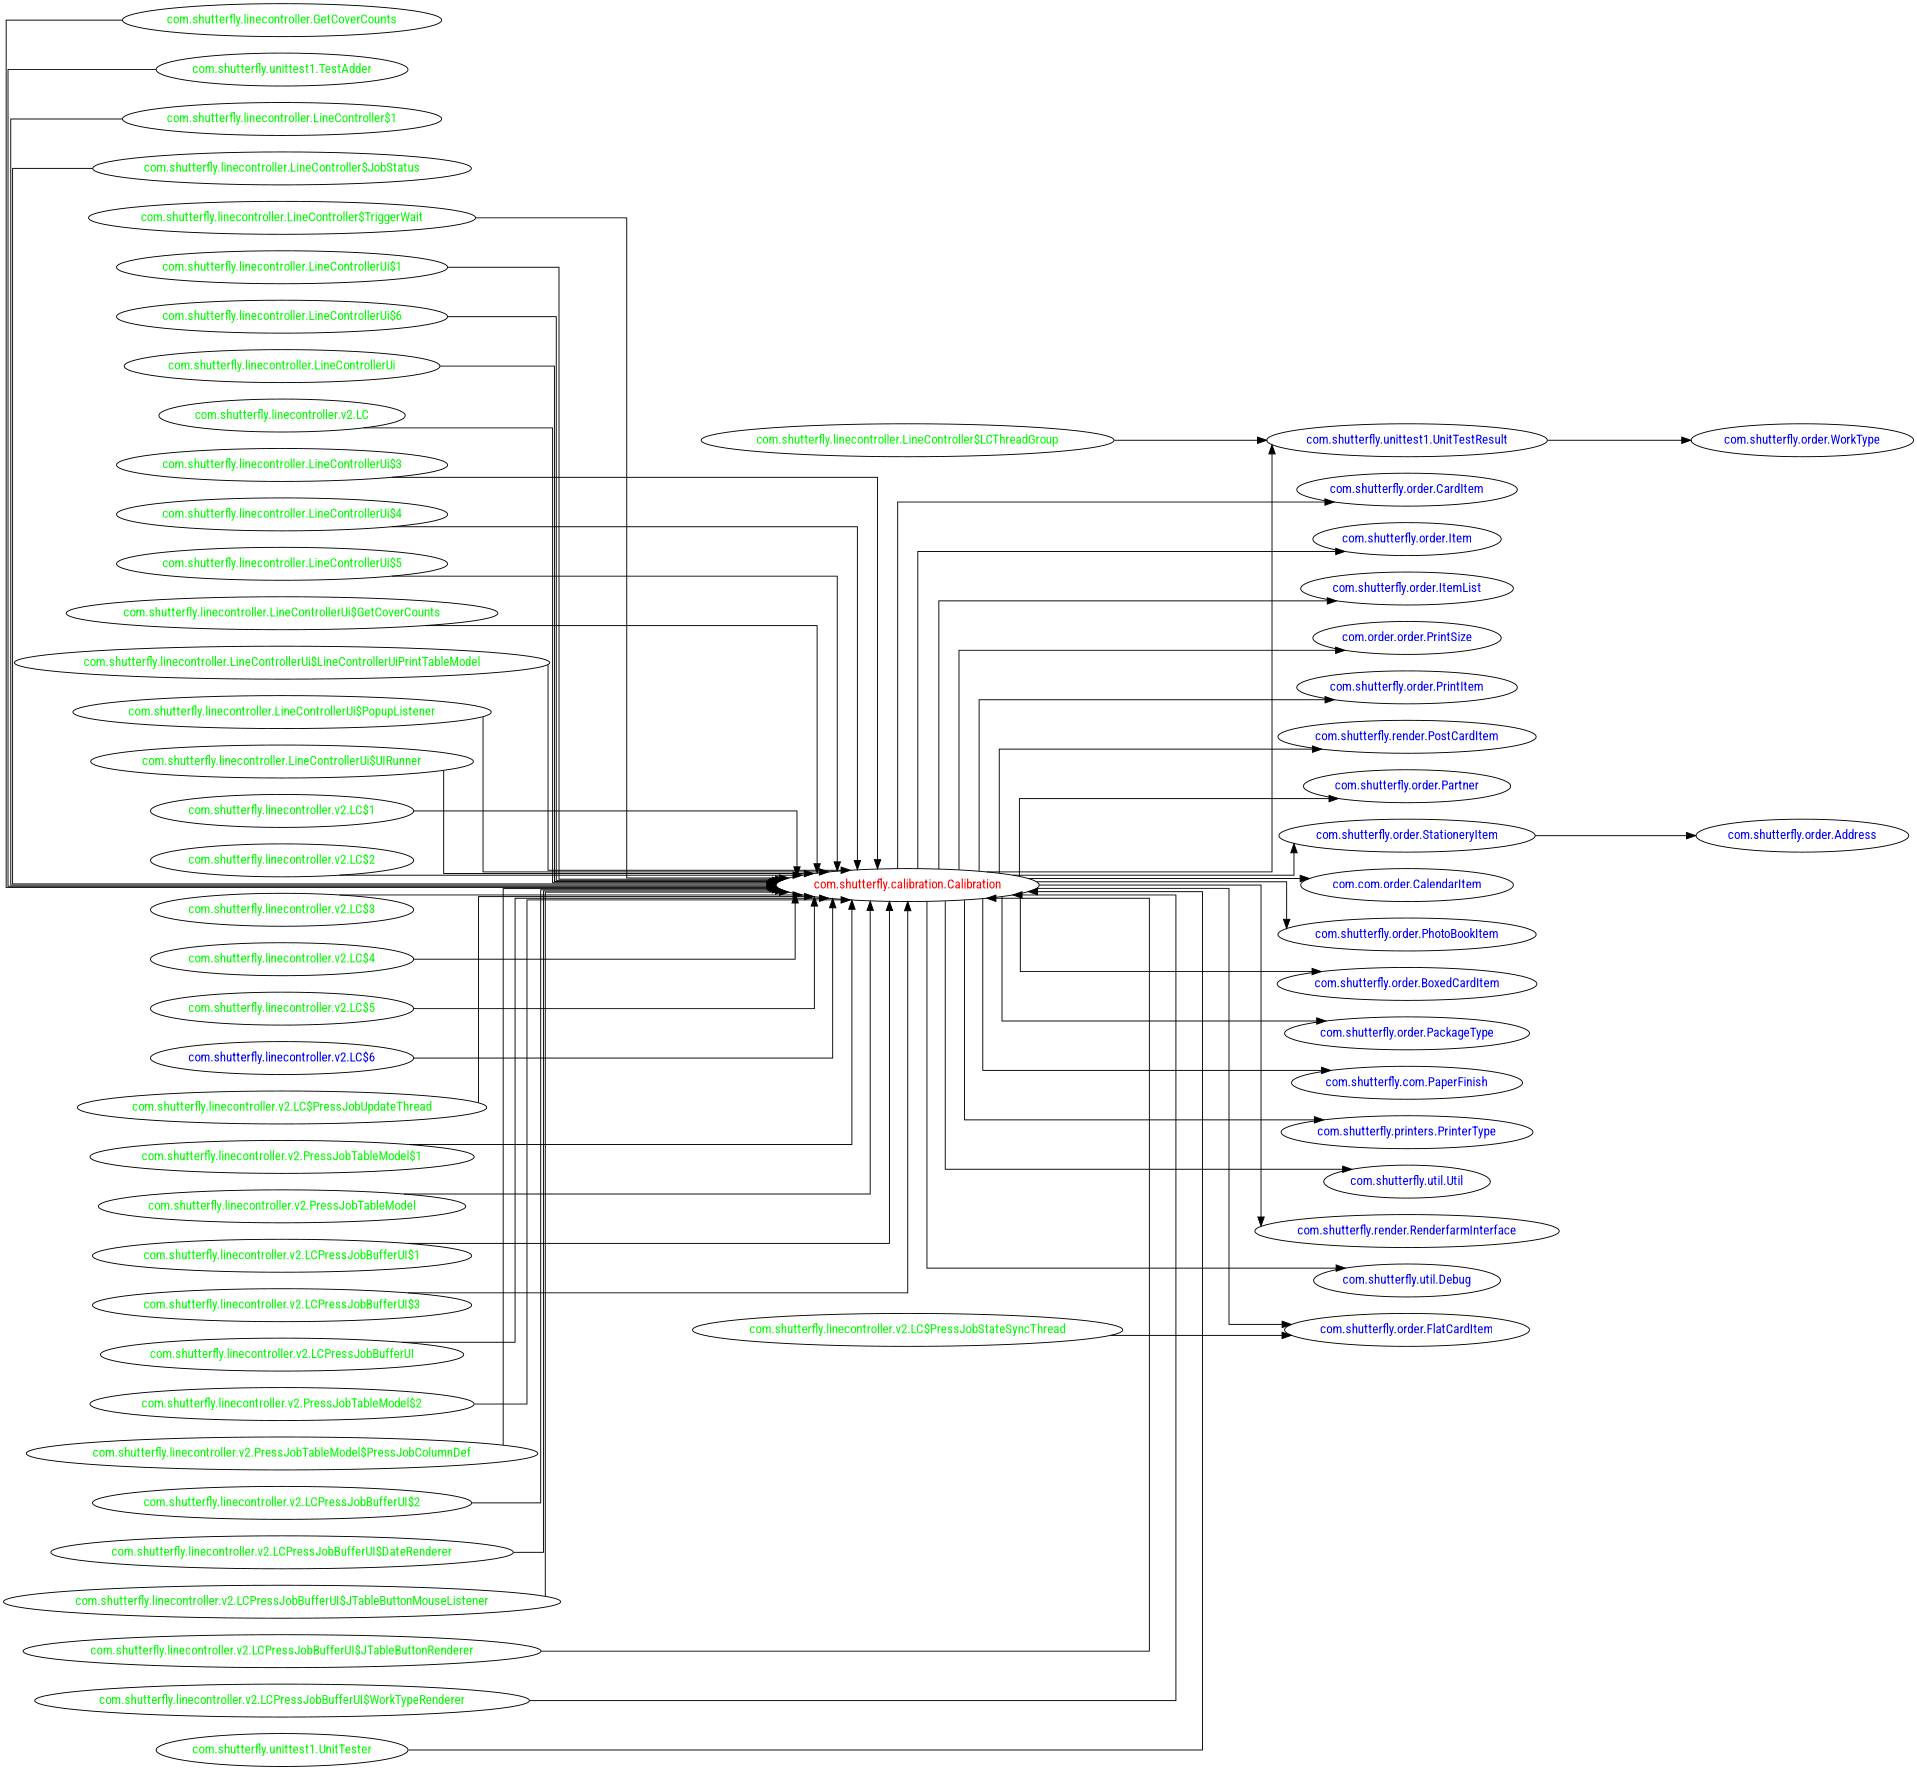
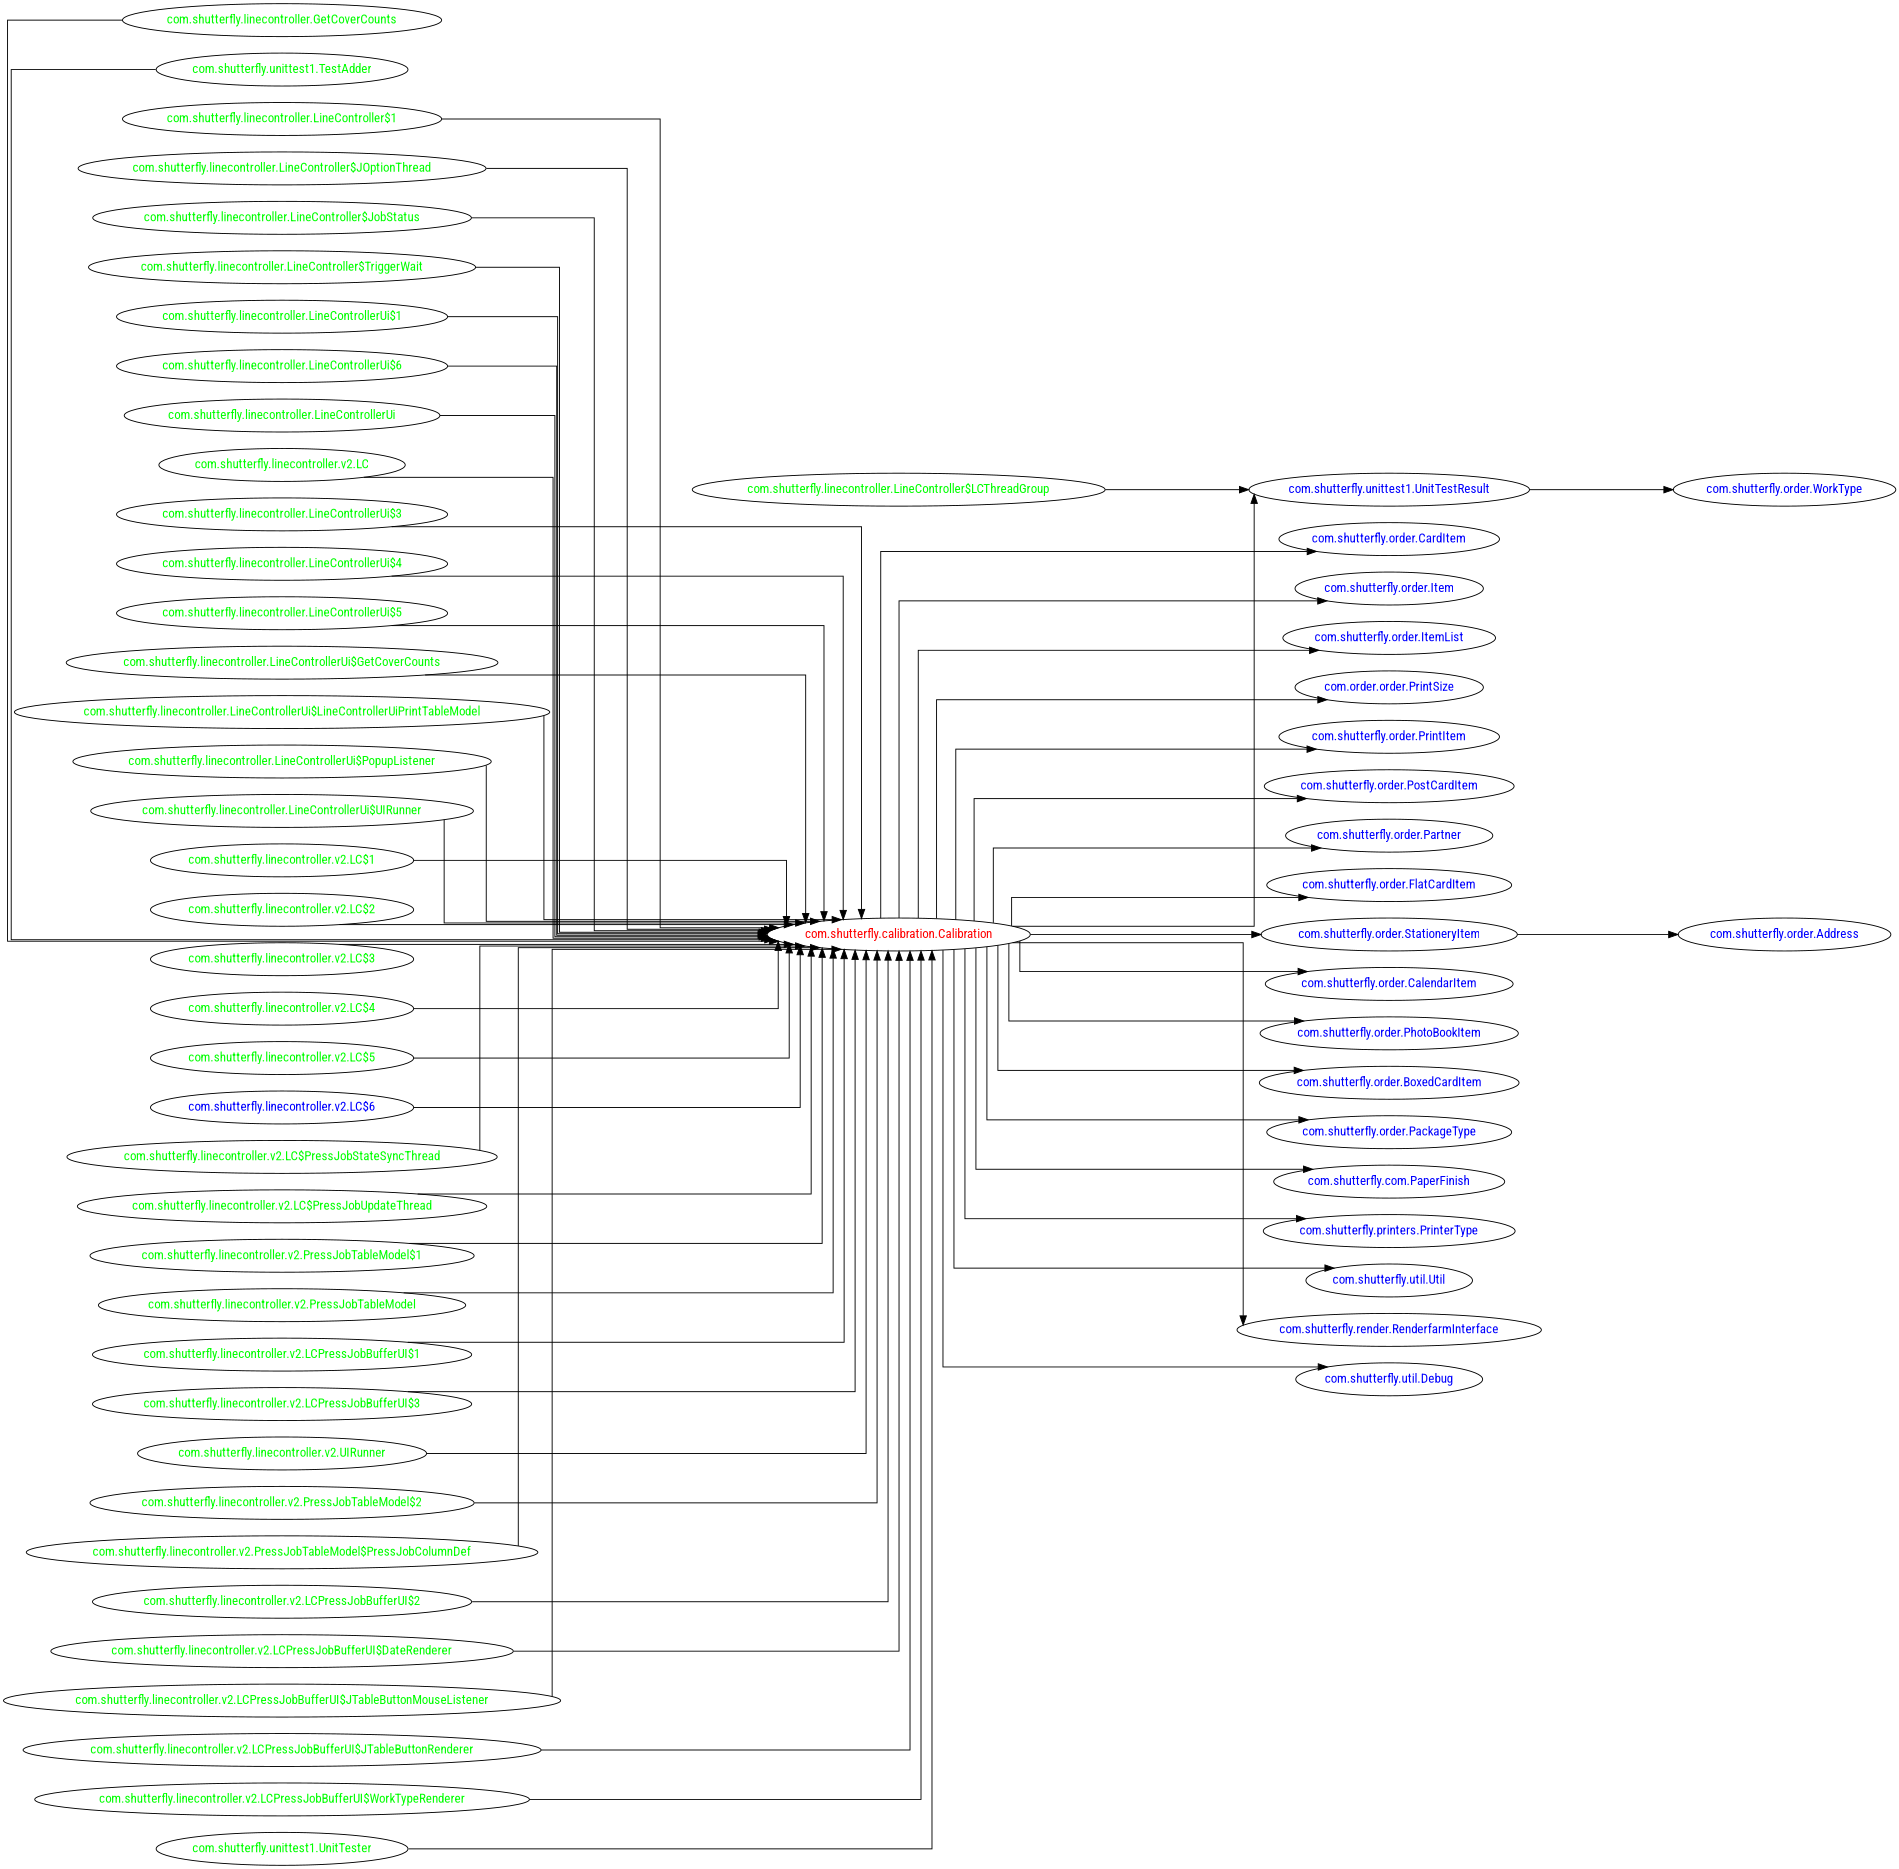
none -> (282, 168)
(1407, 737) -> (1389, 786)
(1407, 885) -> (1389, 984)
(1196, 1335) -> (480, 955)
(282, 1355) -> (282, 1453)
